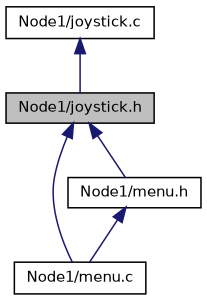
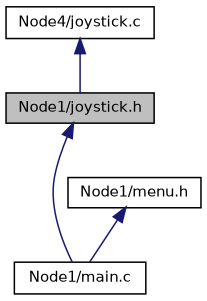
(80, 23) -> (80, 23)
(112, 157) -> none
(80, 278) -> (80, 278)
